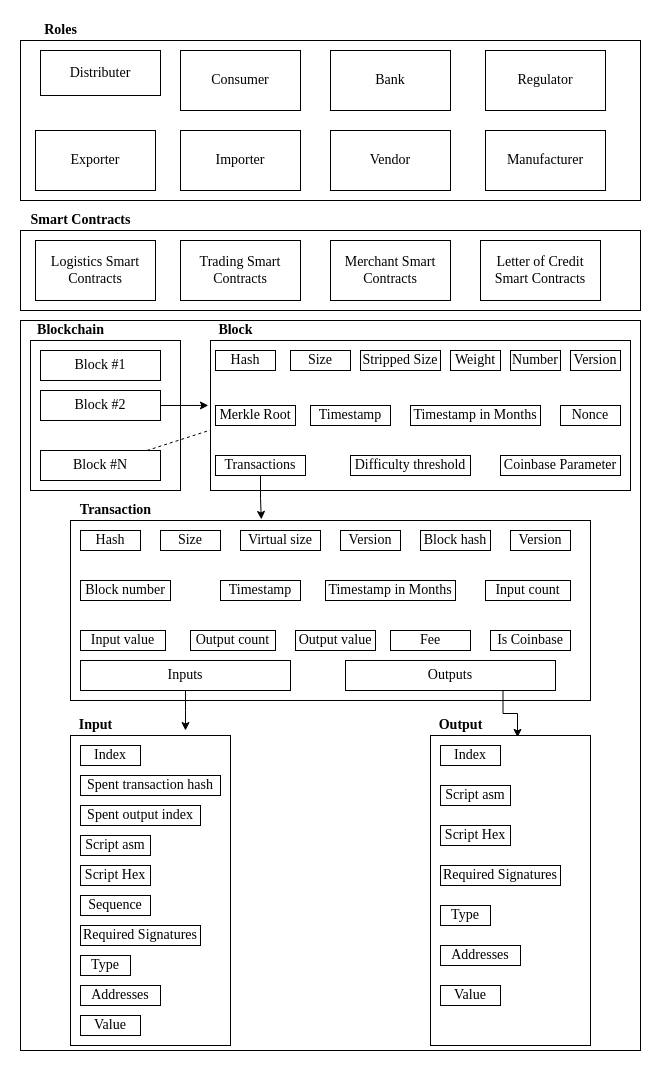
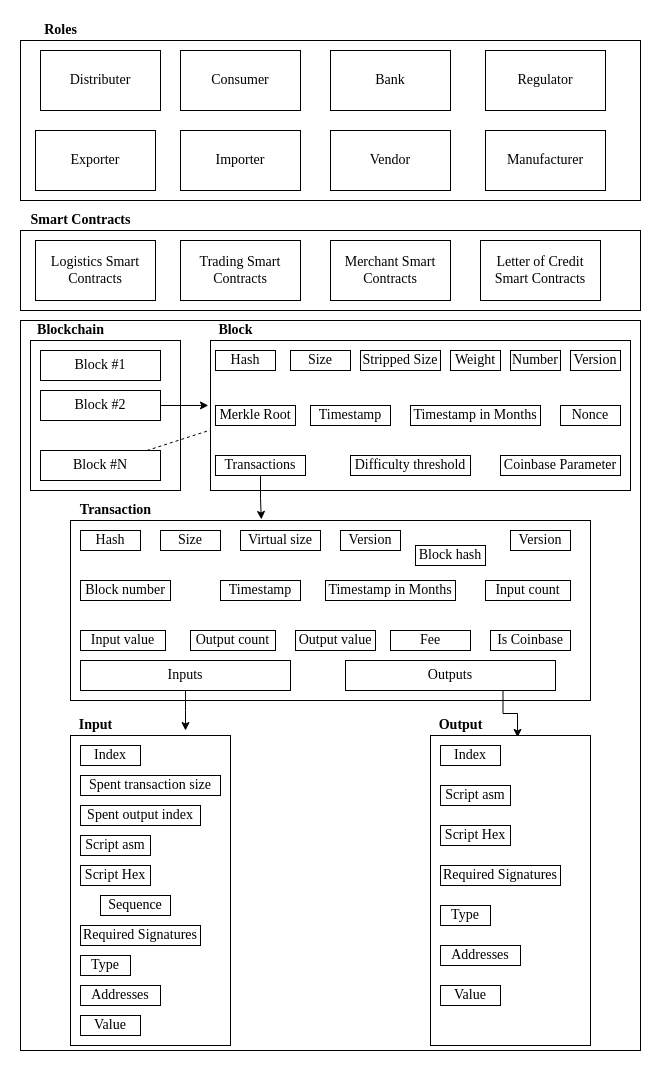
(101, 73) -> (101, 81)
(456, 541) -> (451, 556)
(151, 786) -> (151, 786)
(116, 906) -> (136, 906)
